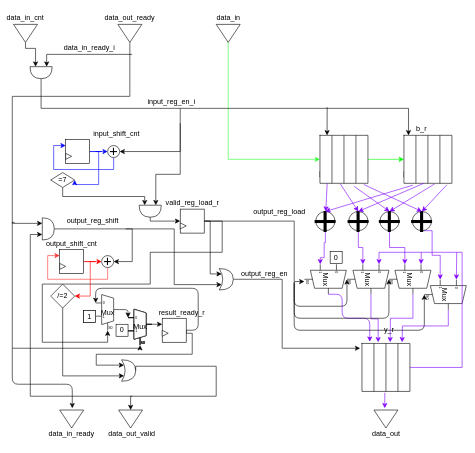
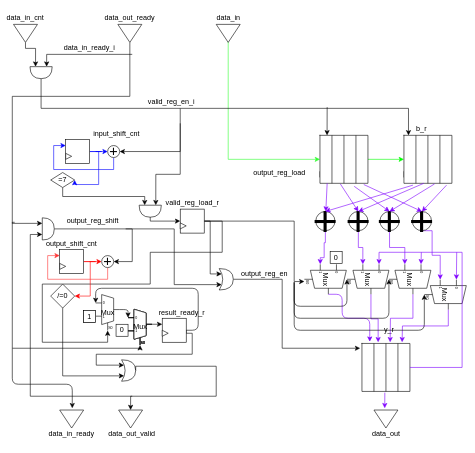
(172, 102) -> (172, 102)
(279, 212) -> (279, 173)
(63, 296) -> (63, 296)
